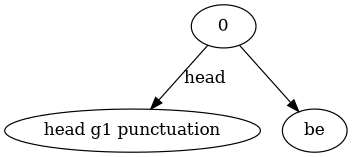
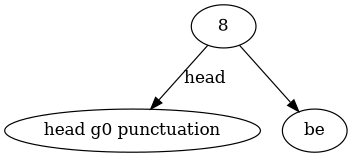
(224, 26) -> (224, 26)
(133, 131) -> (133, 131)
